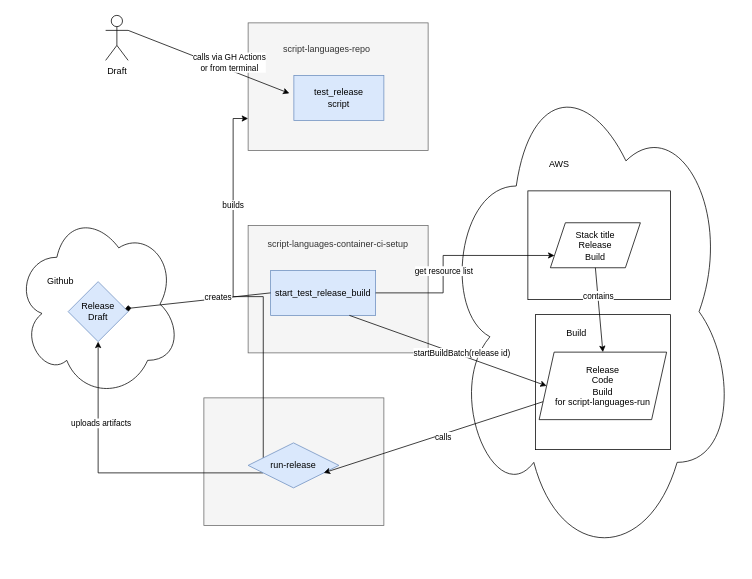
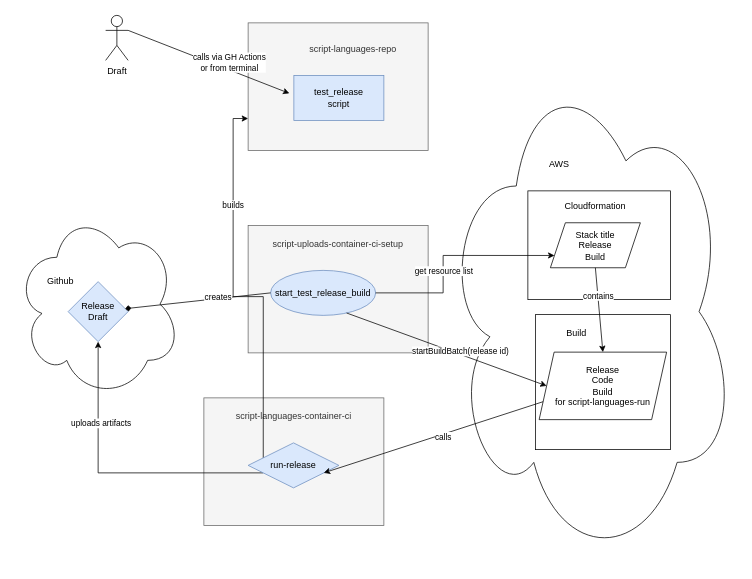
(327, 49) -> (353, 49)
none -> (595, 206)
(338, 244) -> (338, 244)
(323, 293) -> (323, 293)
none -> (294, 417)
